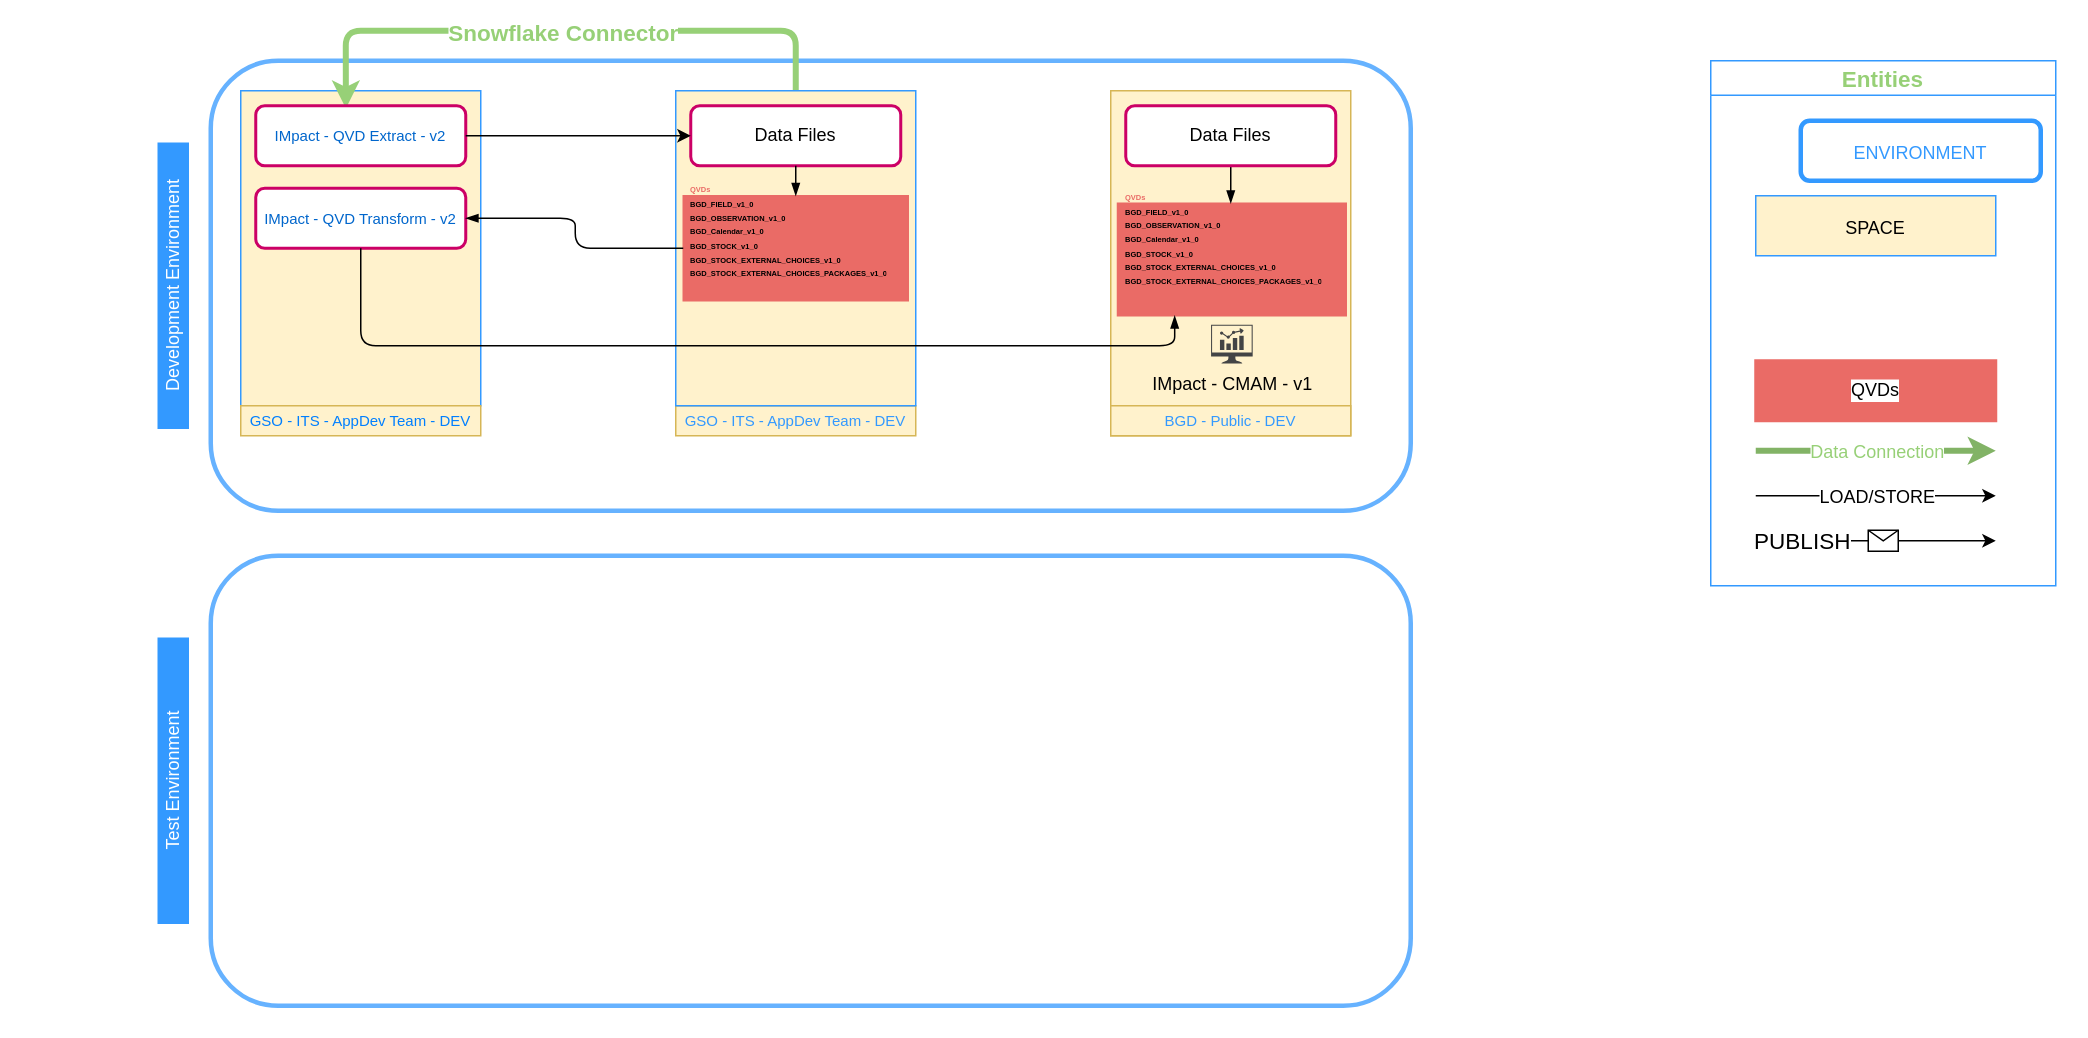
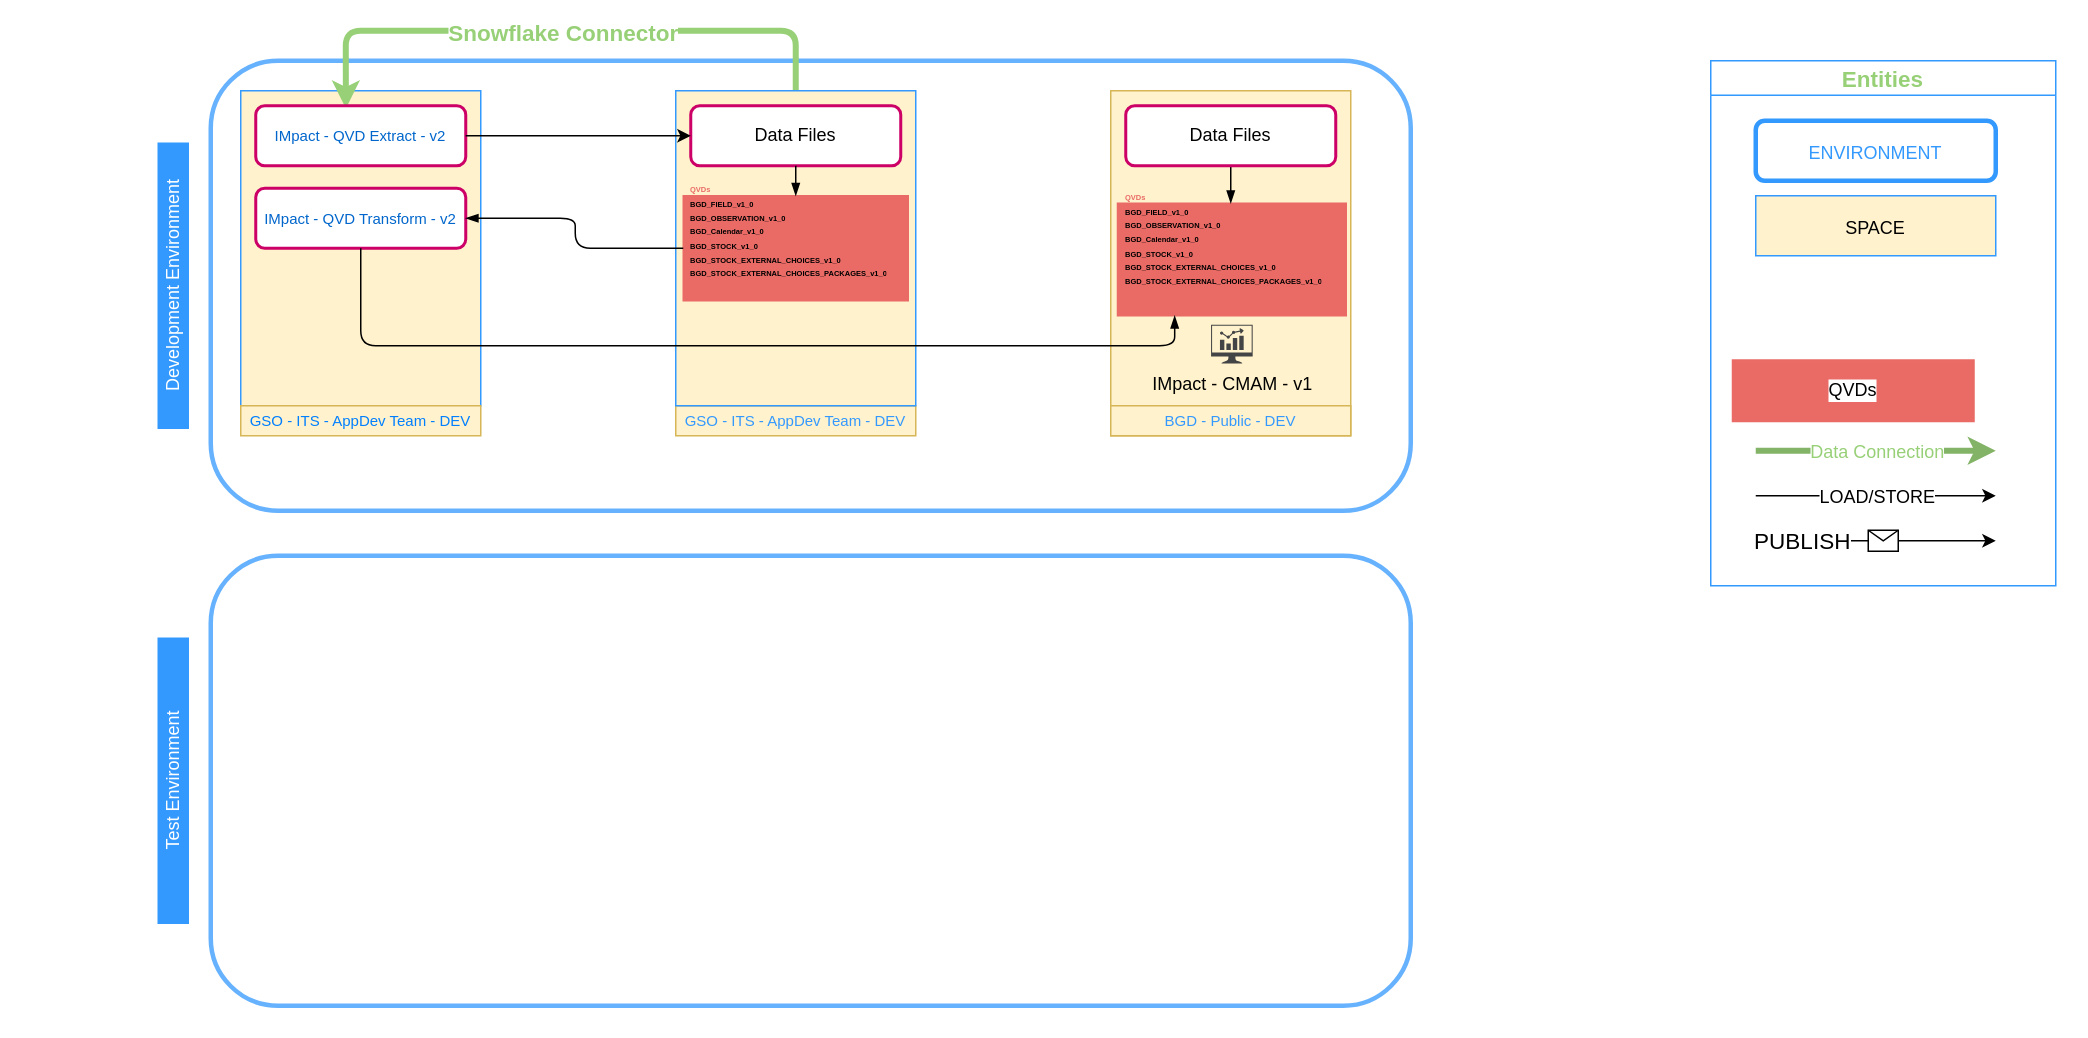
(1921, 151) -> (1876, 151)
(1876, 391) -> (1853, 391)
